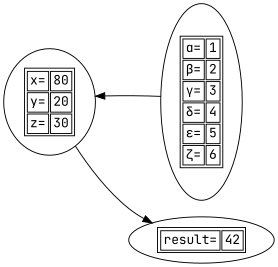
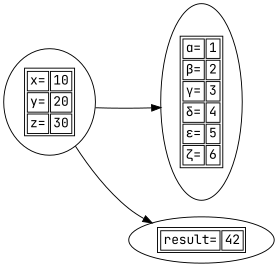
(61, 81) -> (61, 81)
(133, 96) -> (123, 108)
